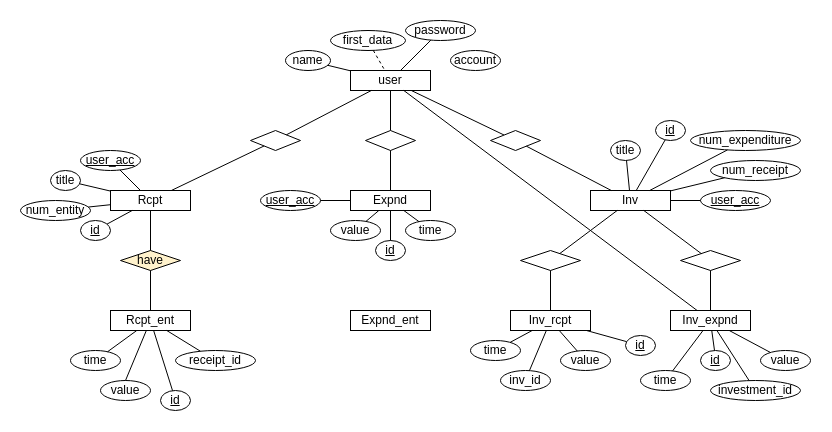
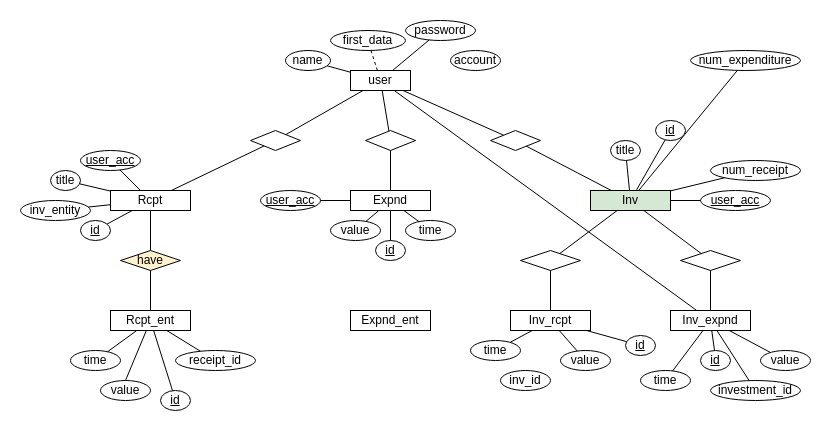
(391, 81) -> (381, 81)
(746, 141) -> (746, 61)
(631, 201) -> (631, 201)
(56, 211) -> (56, 211)
(538, 351) -> none
